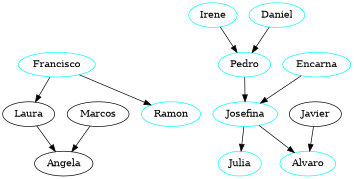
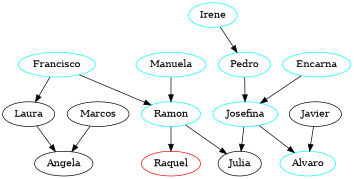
(277, 15) -> none
none -> (171, 65)
none -> (203, 137)
none -> (171, 164)
(240, 164) -> (240, 164)
